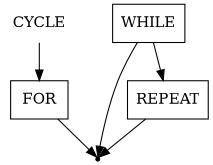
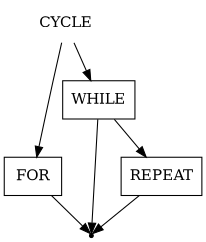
none -> (80, 57)
